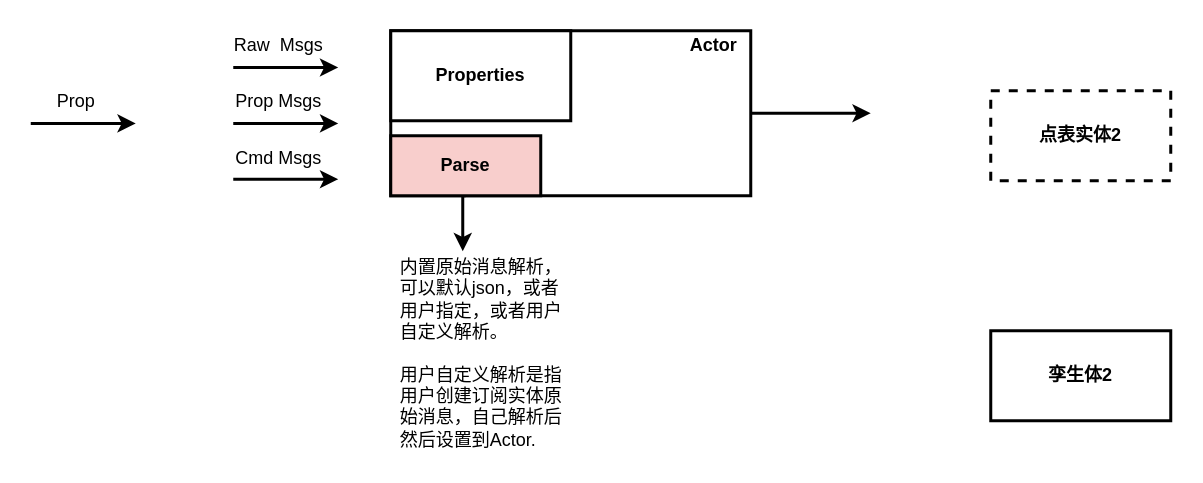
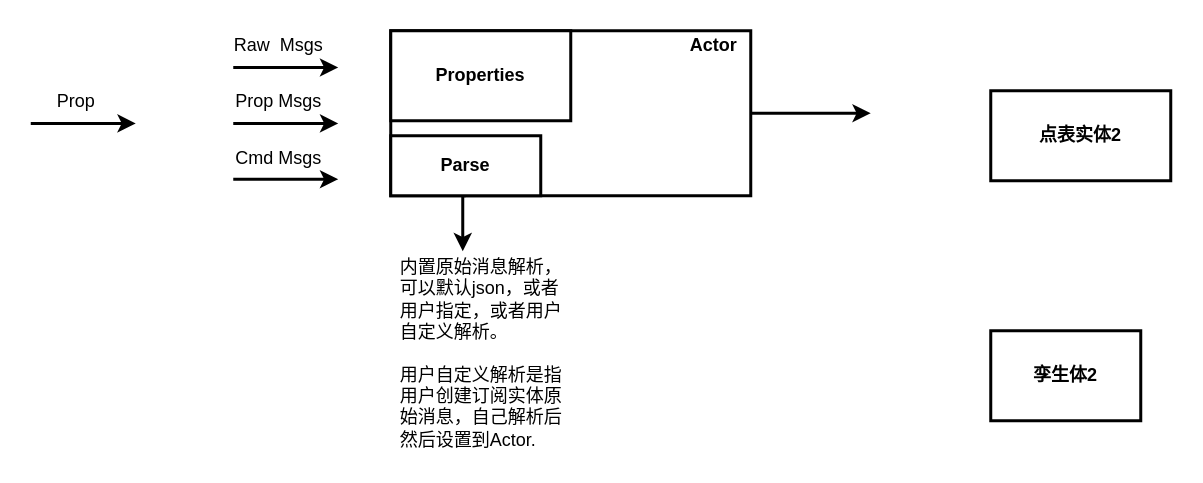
(1081, 136) -> (1081, 136)
(466, 166) -> (466, 166)
(1081, 376) -> (1066, 376)
